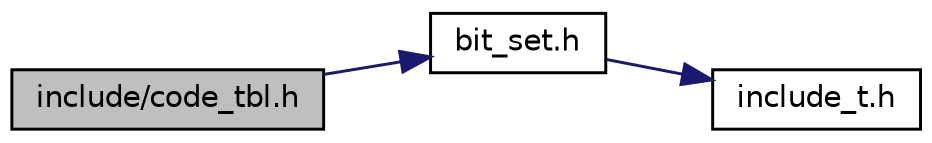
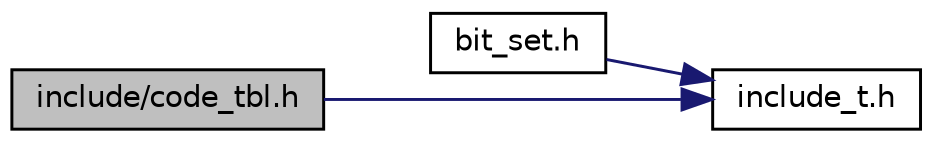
(362, 68) -> (502, 99)
